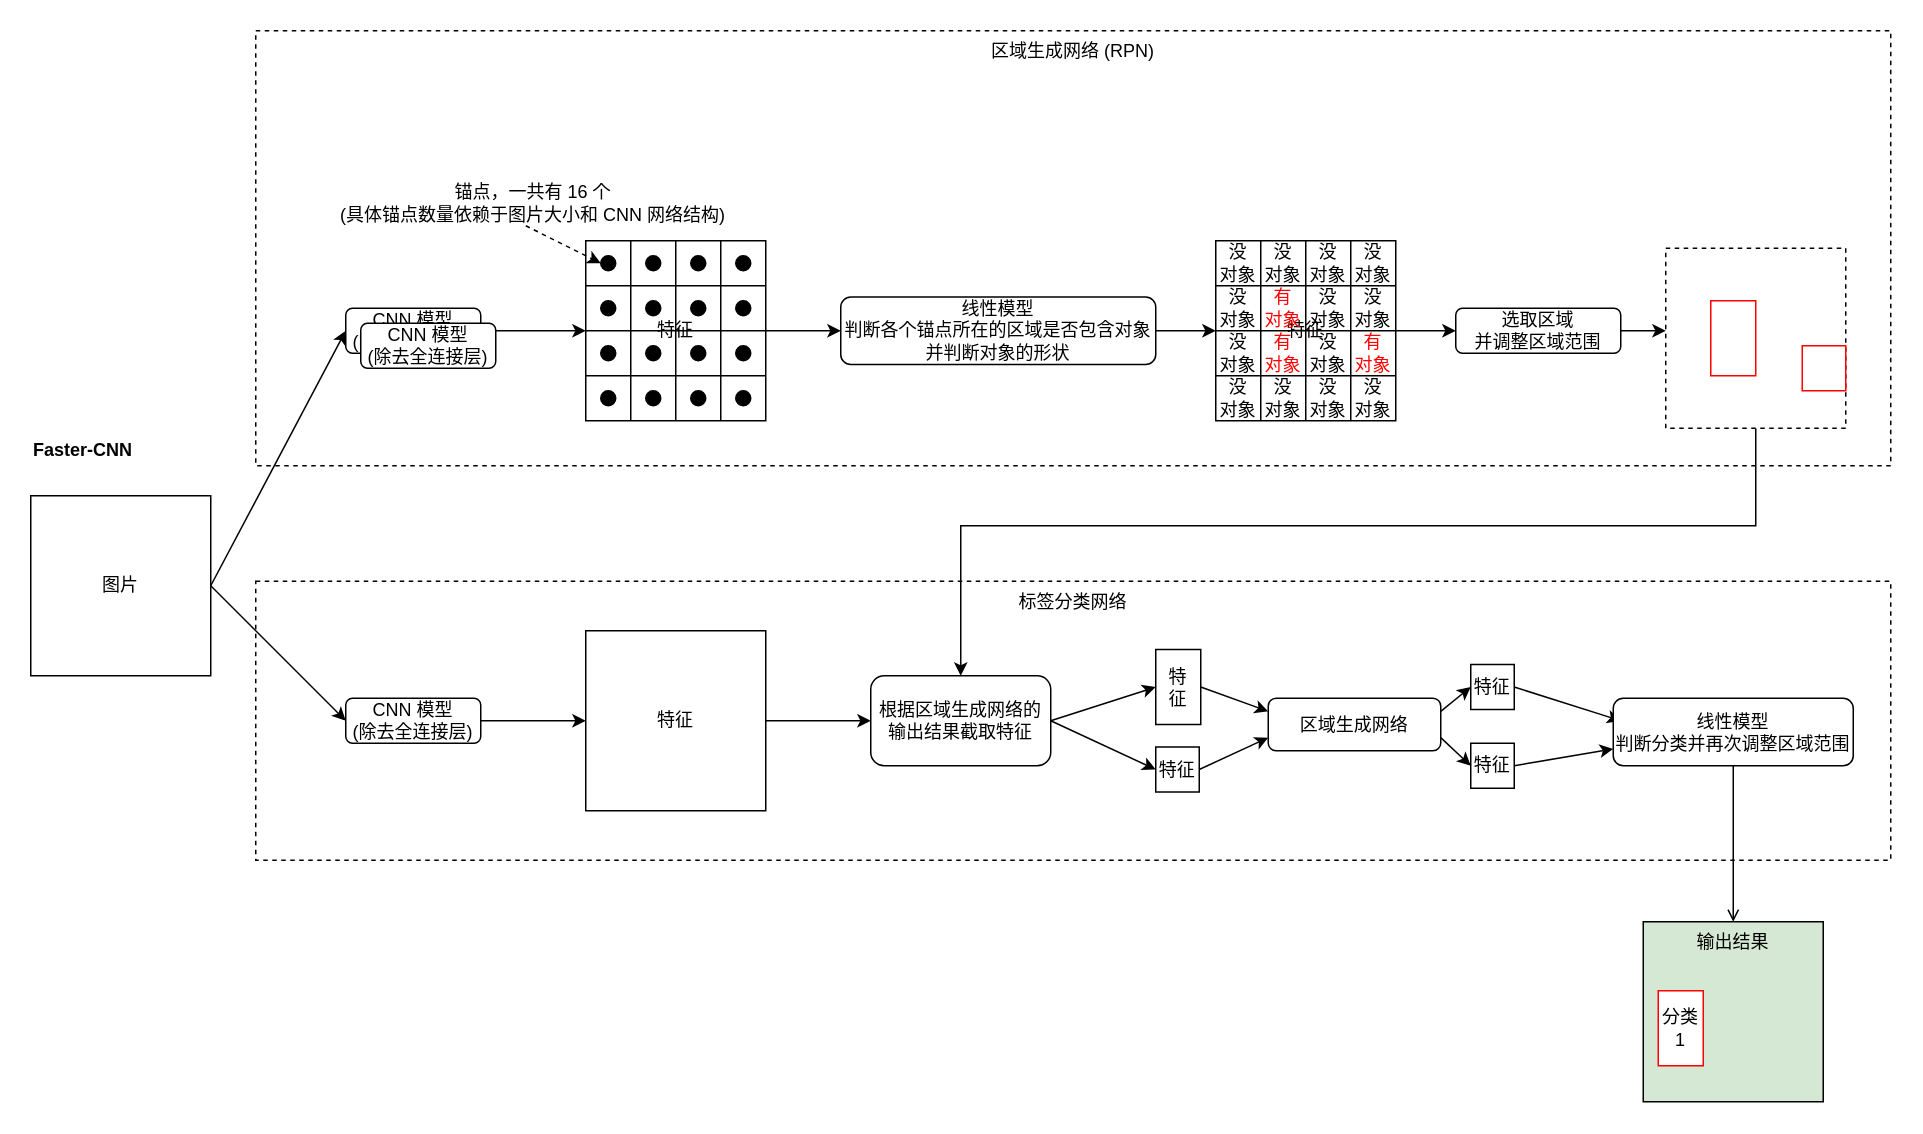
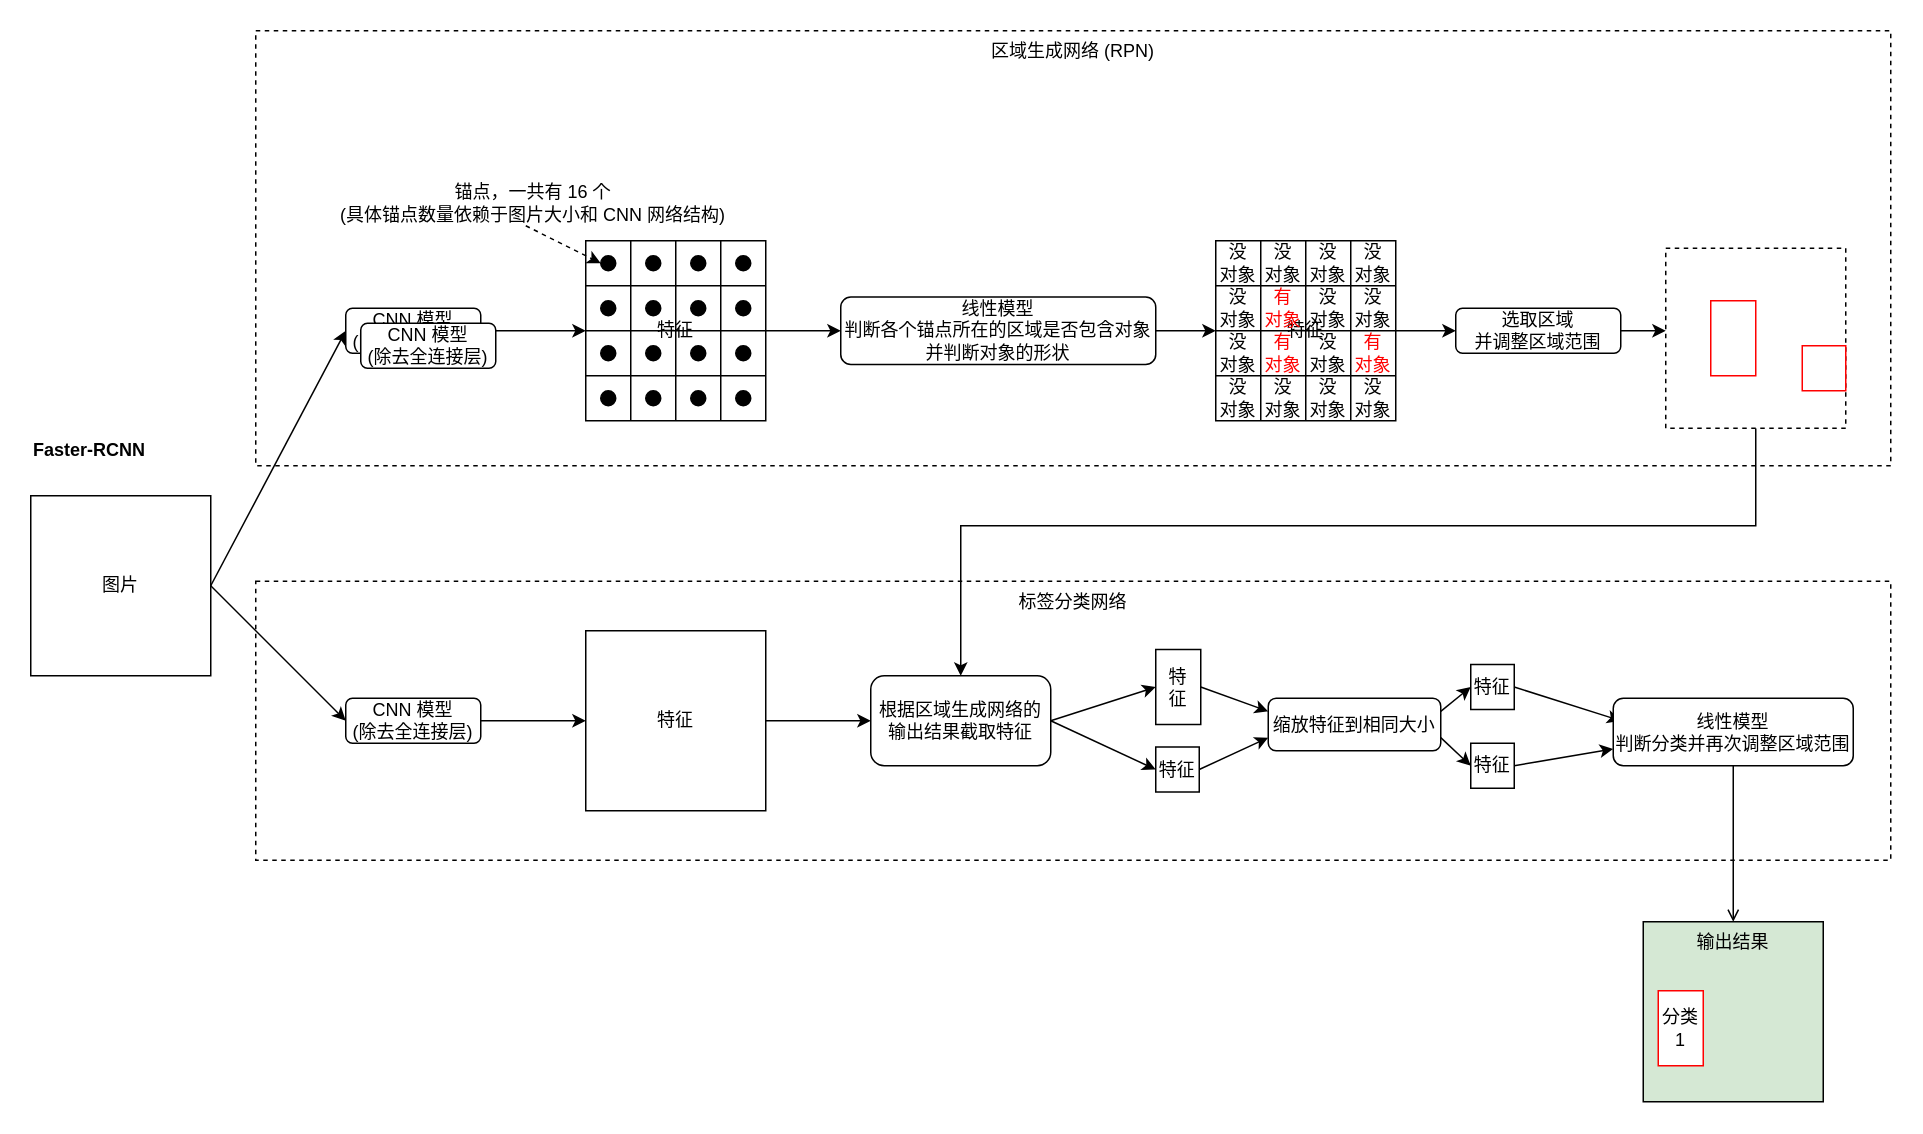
(84, 451) -> (89, 451)
(1355, 725) -> (1355, 725)
